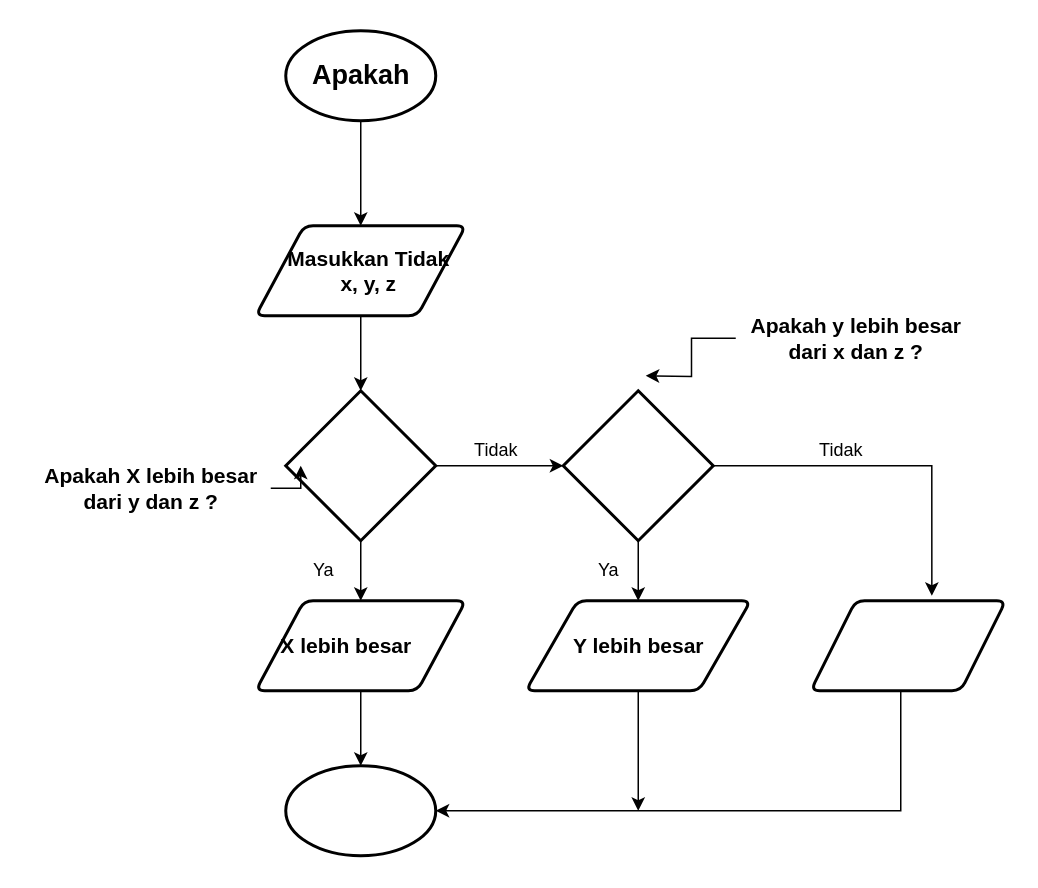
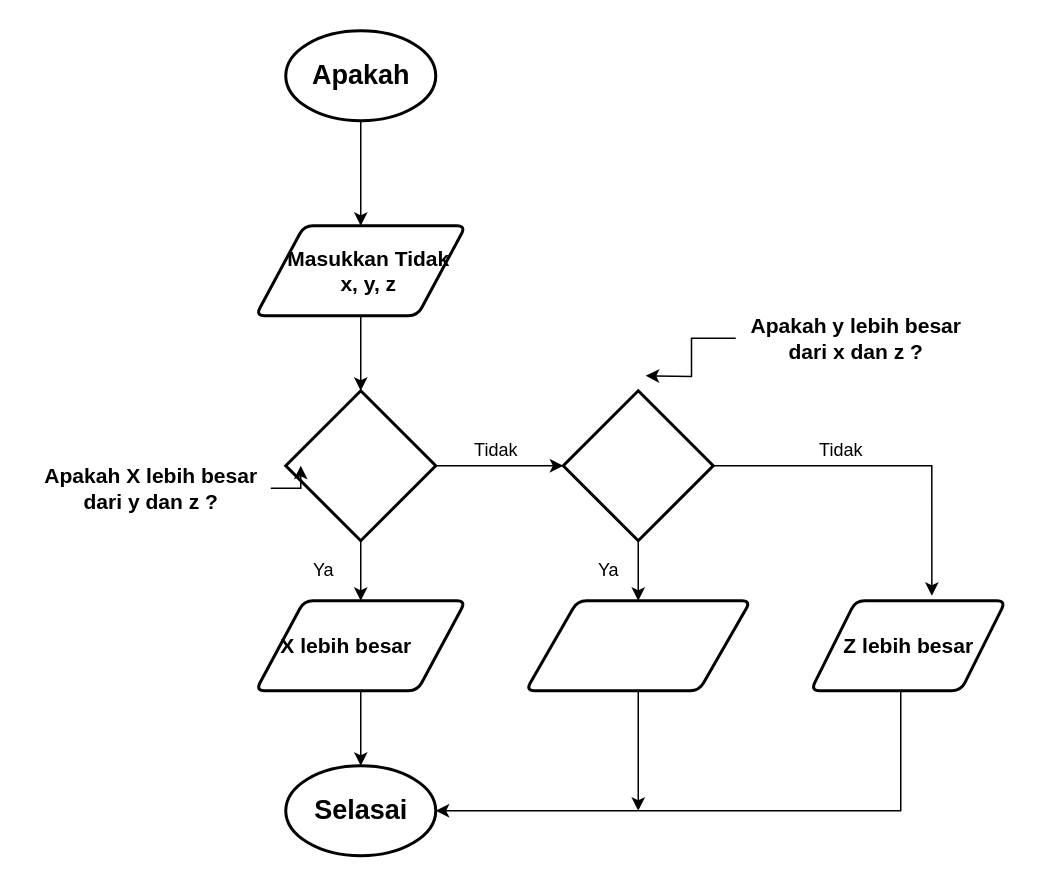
(638, 646) -> none
none -> (908, 646)
none -> (361, 811)
